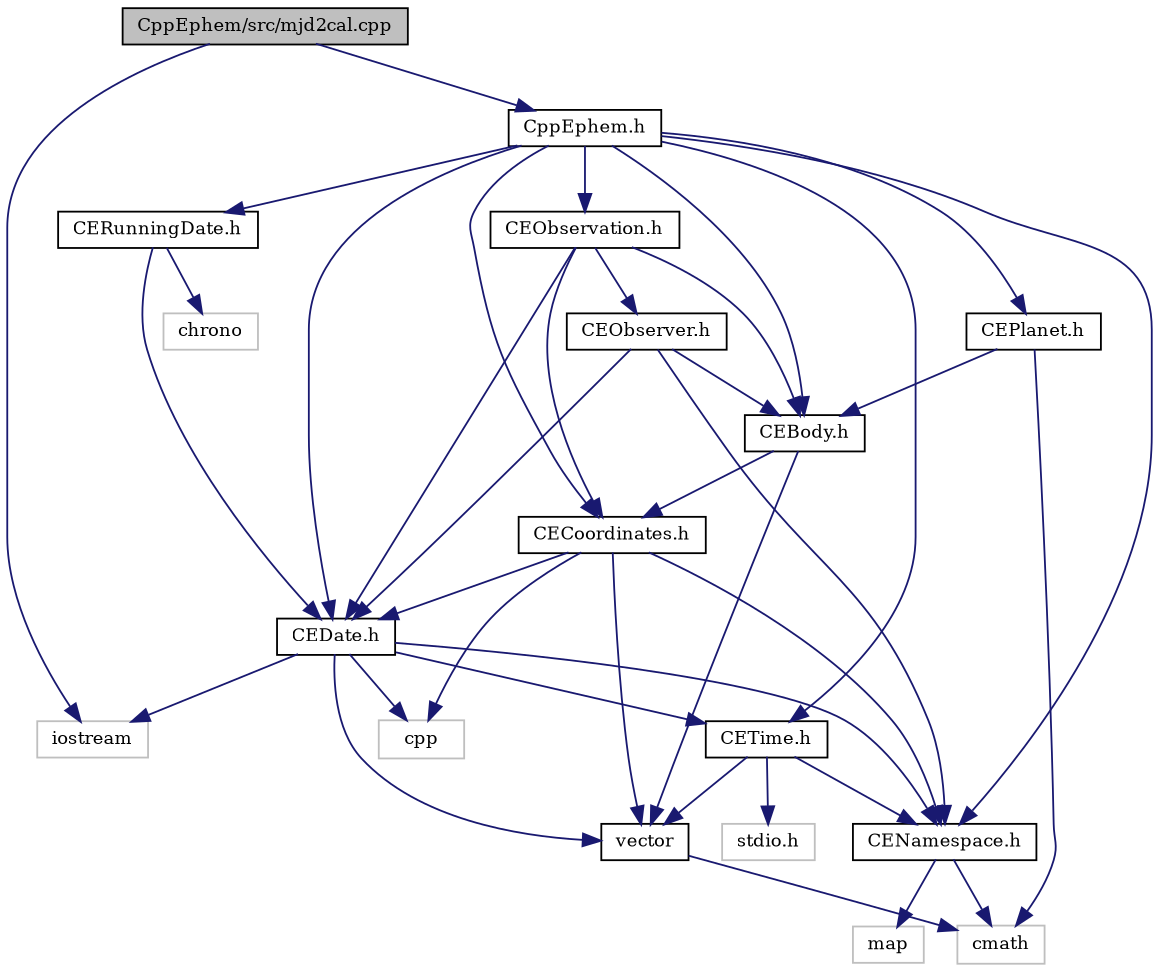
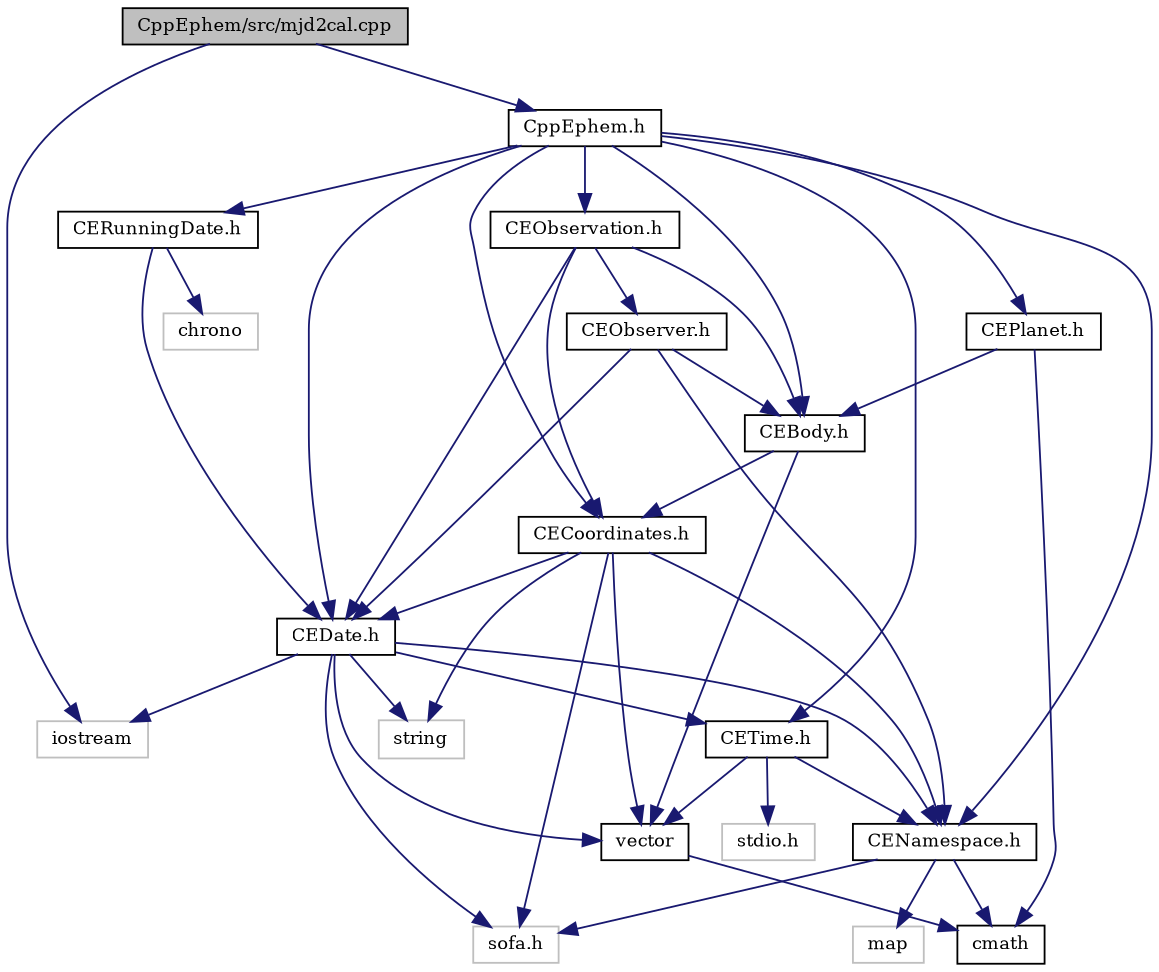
(421, 739) -> (421, 739)
none -> (516, 945)
(1001, 945) -> (1001, 945)
